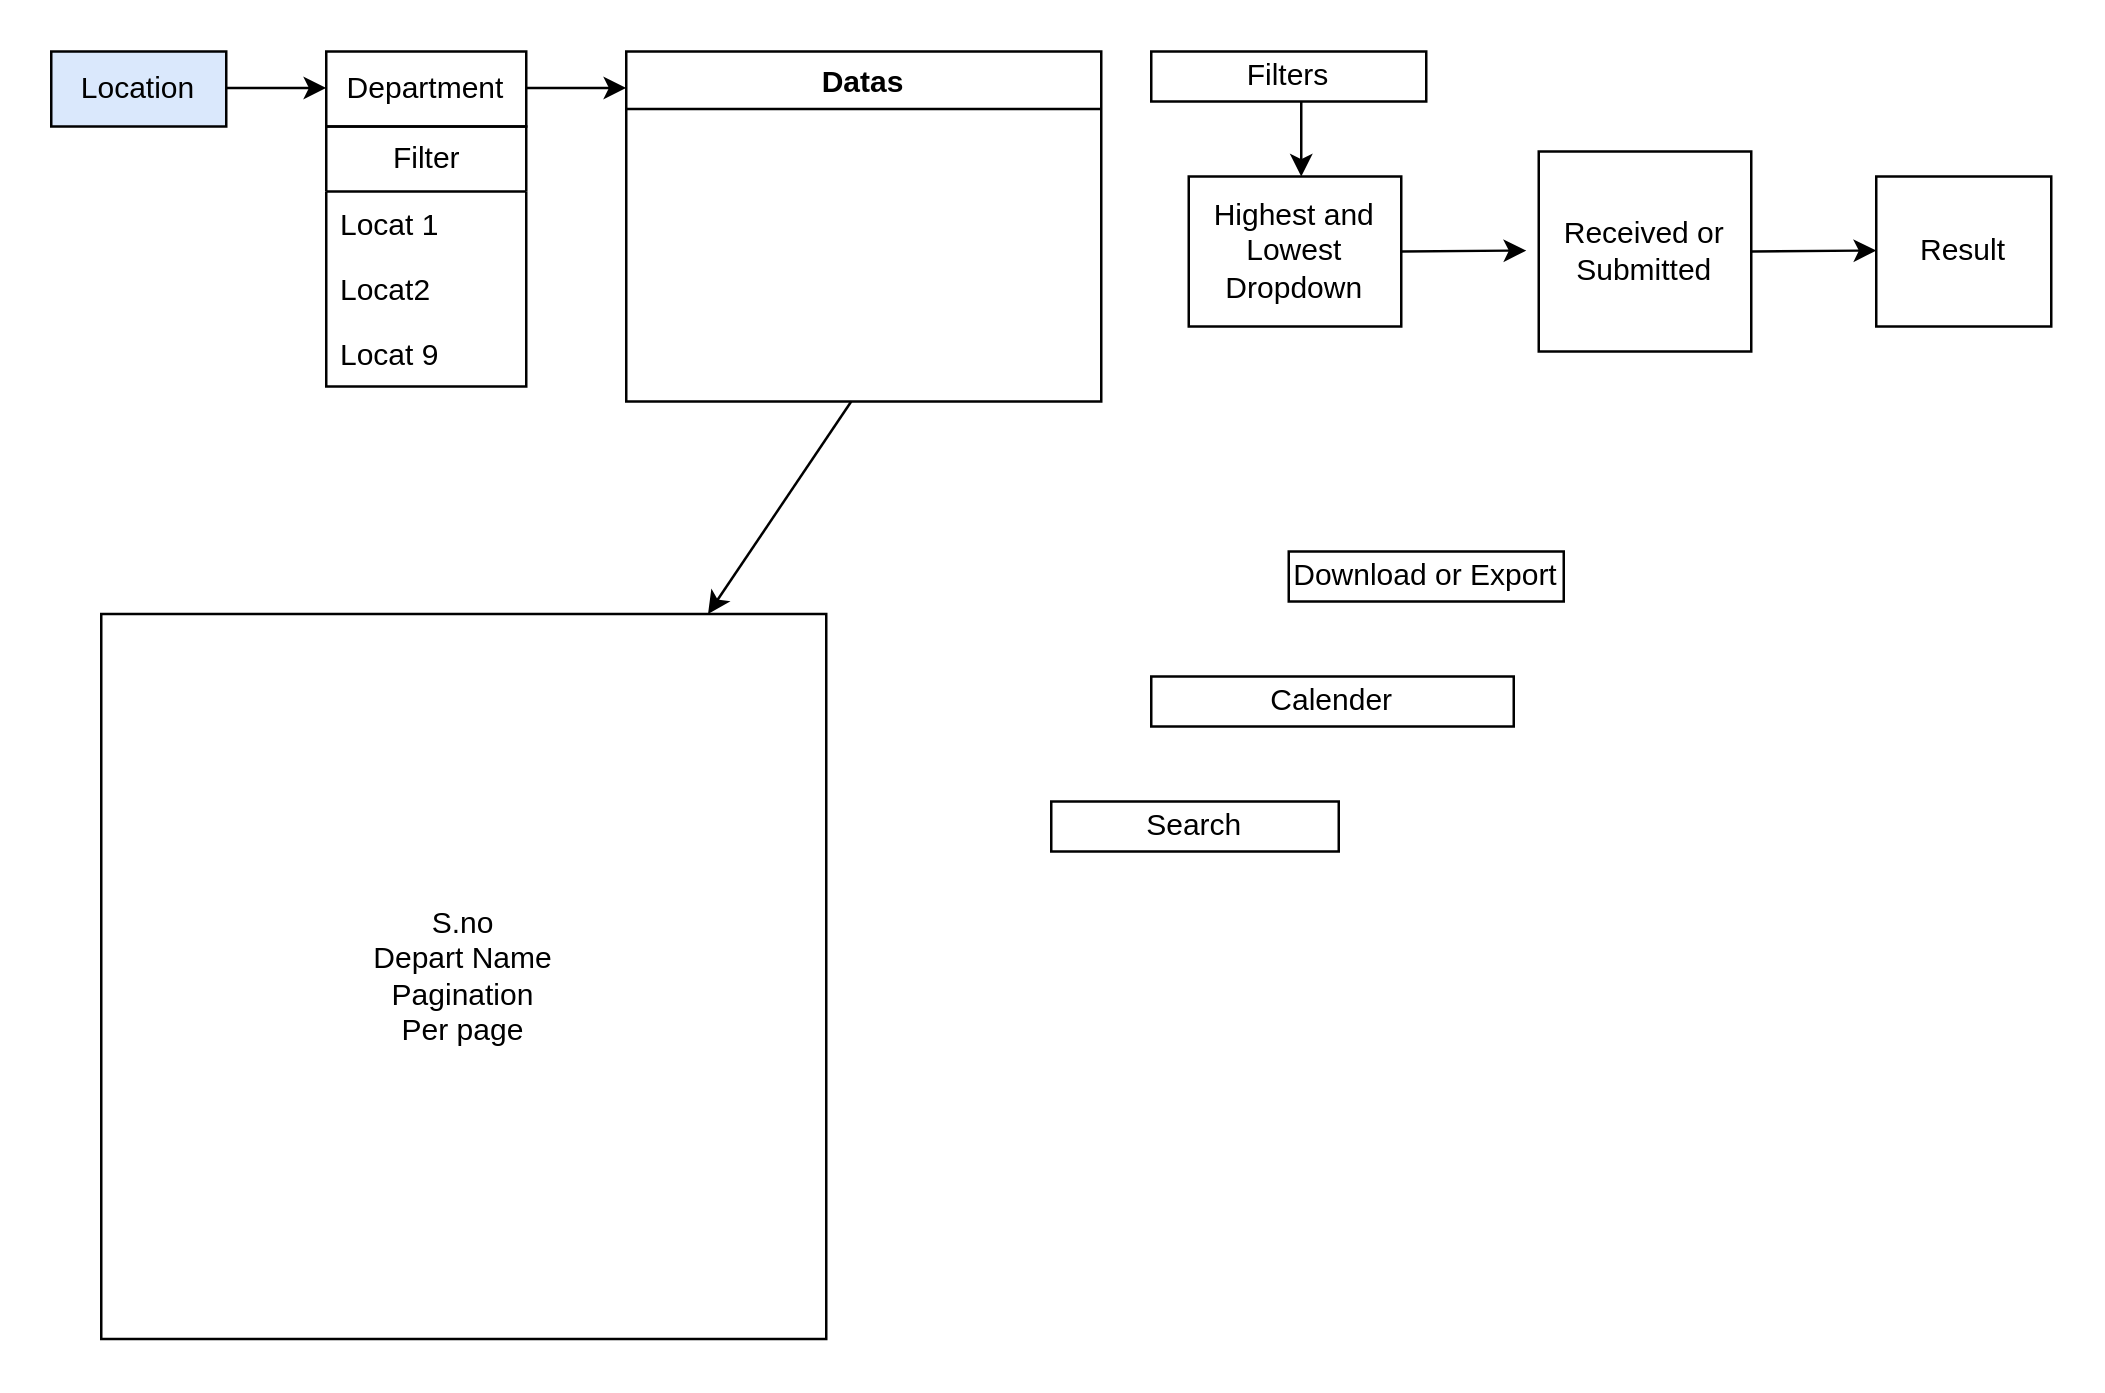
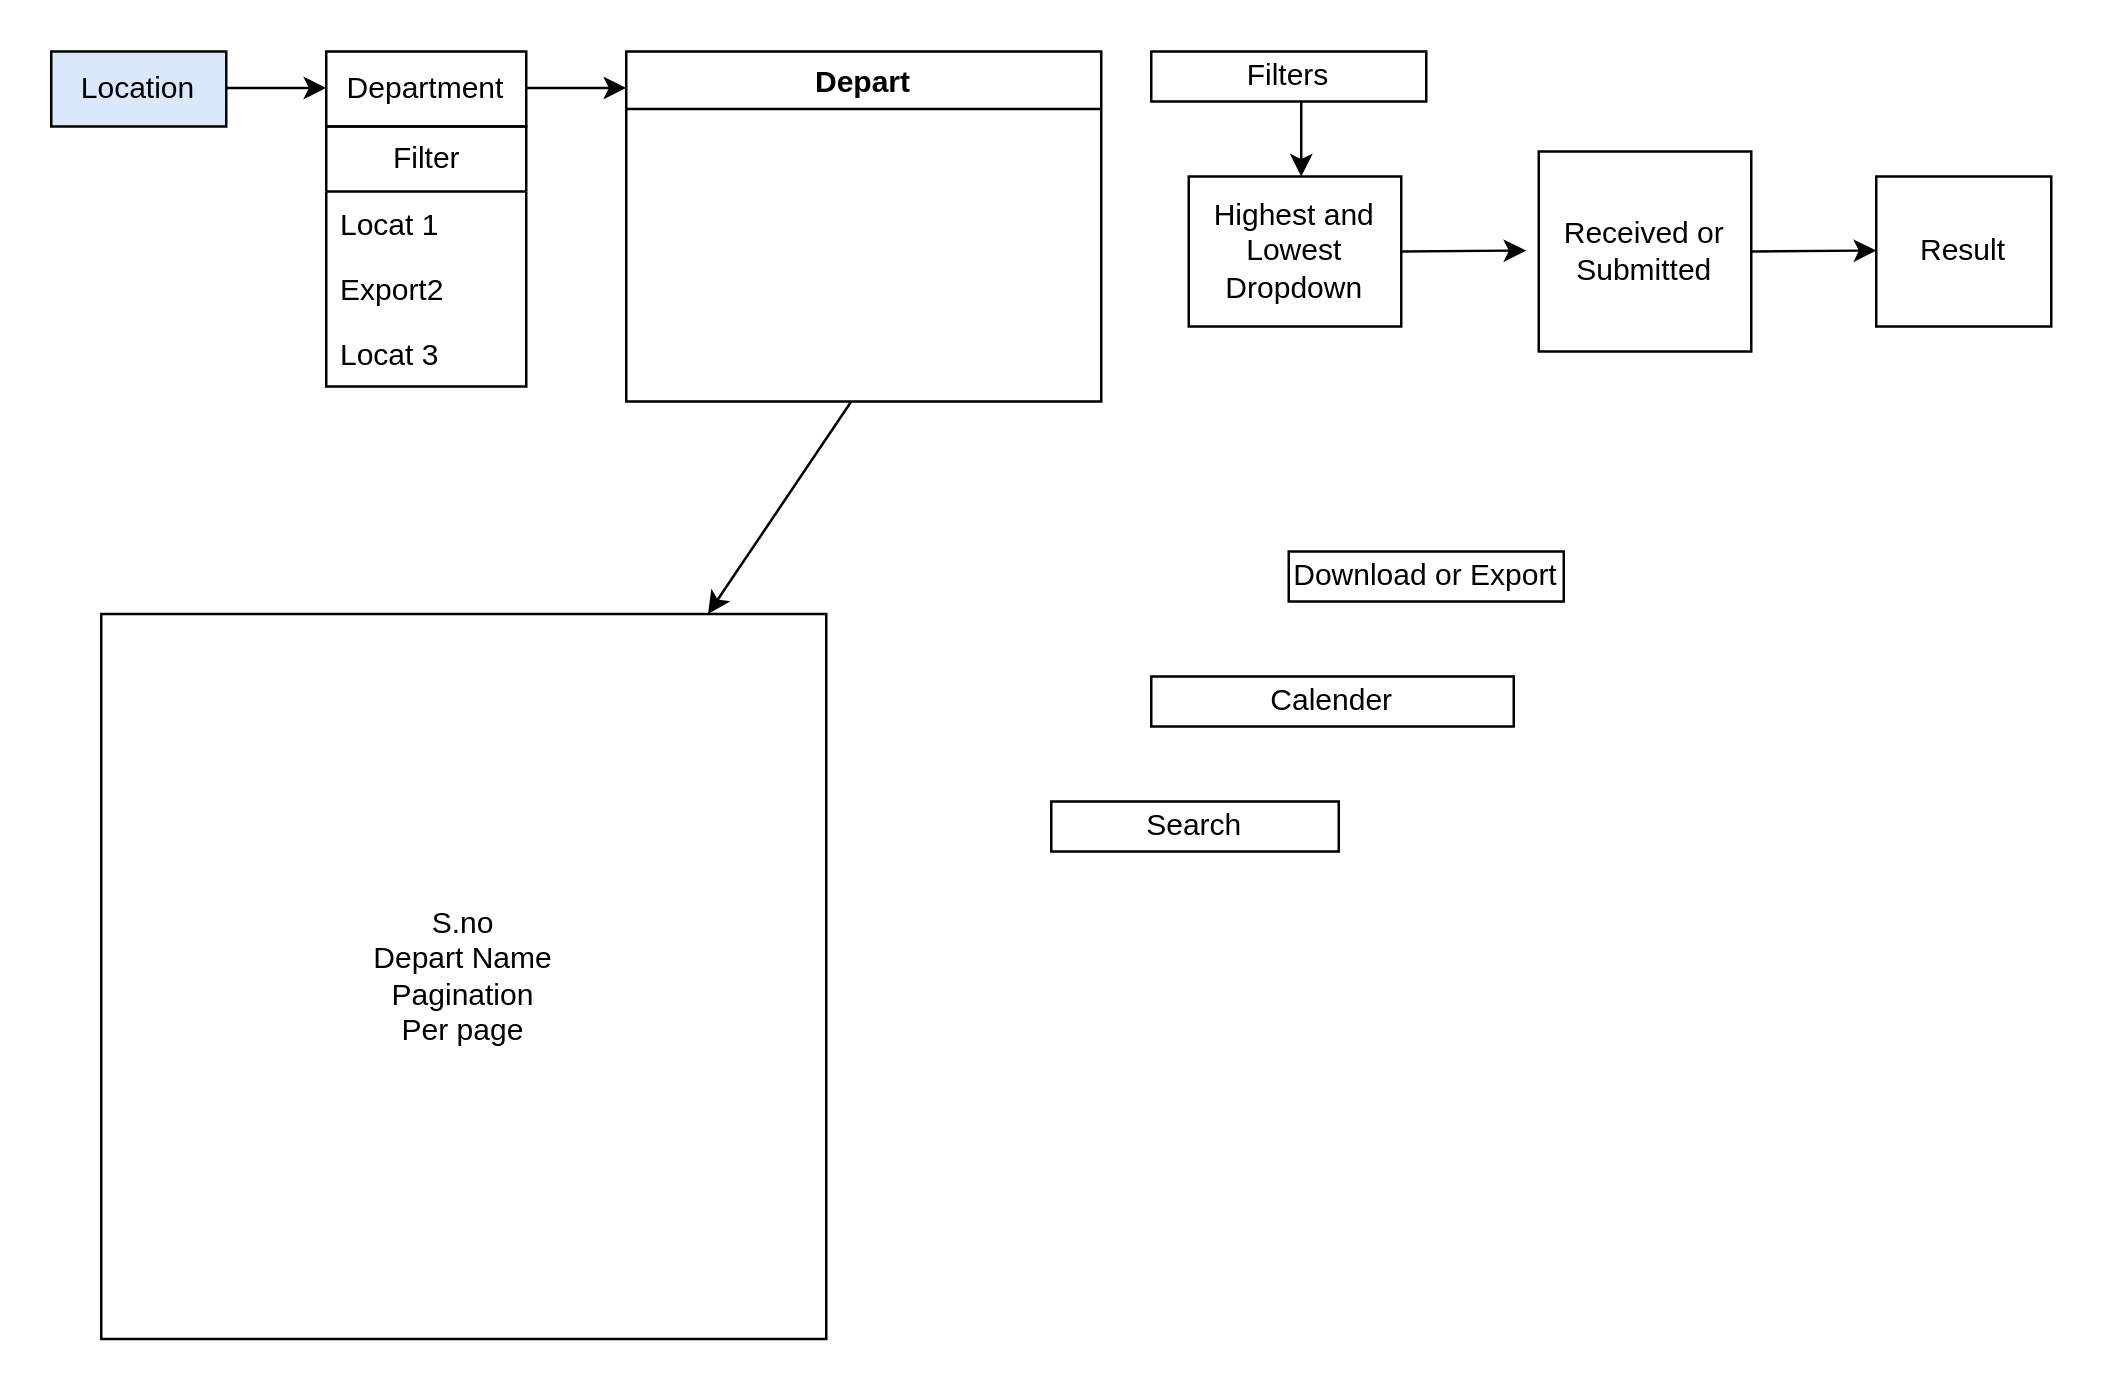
(863, 81) -> (863, 81)
(392, 292) -> (400, 292)
(396, 357) -> (396, 357)
